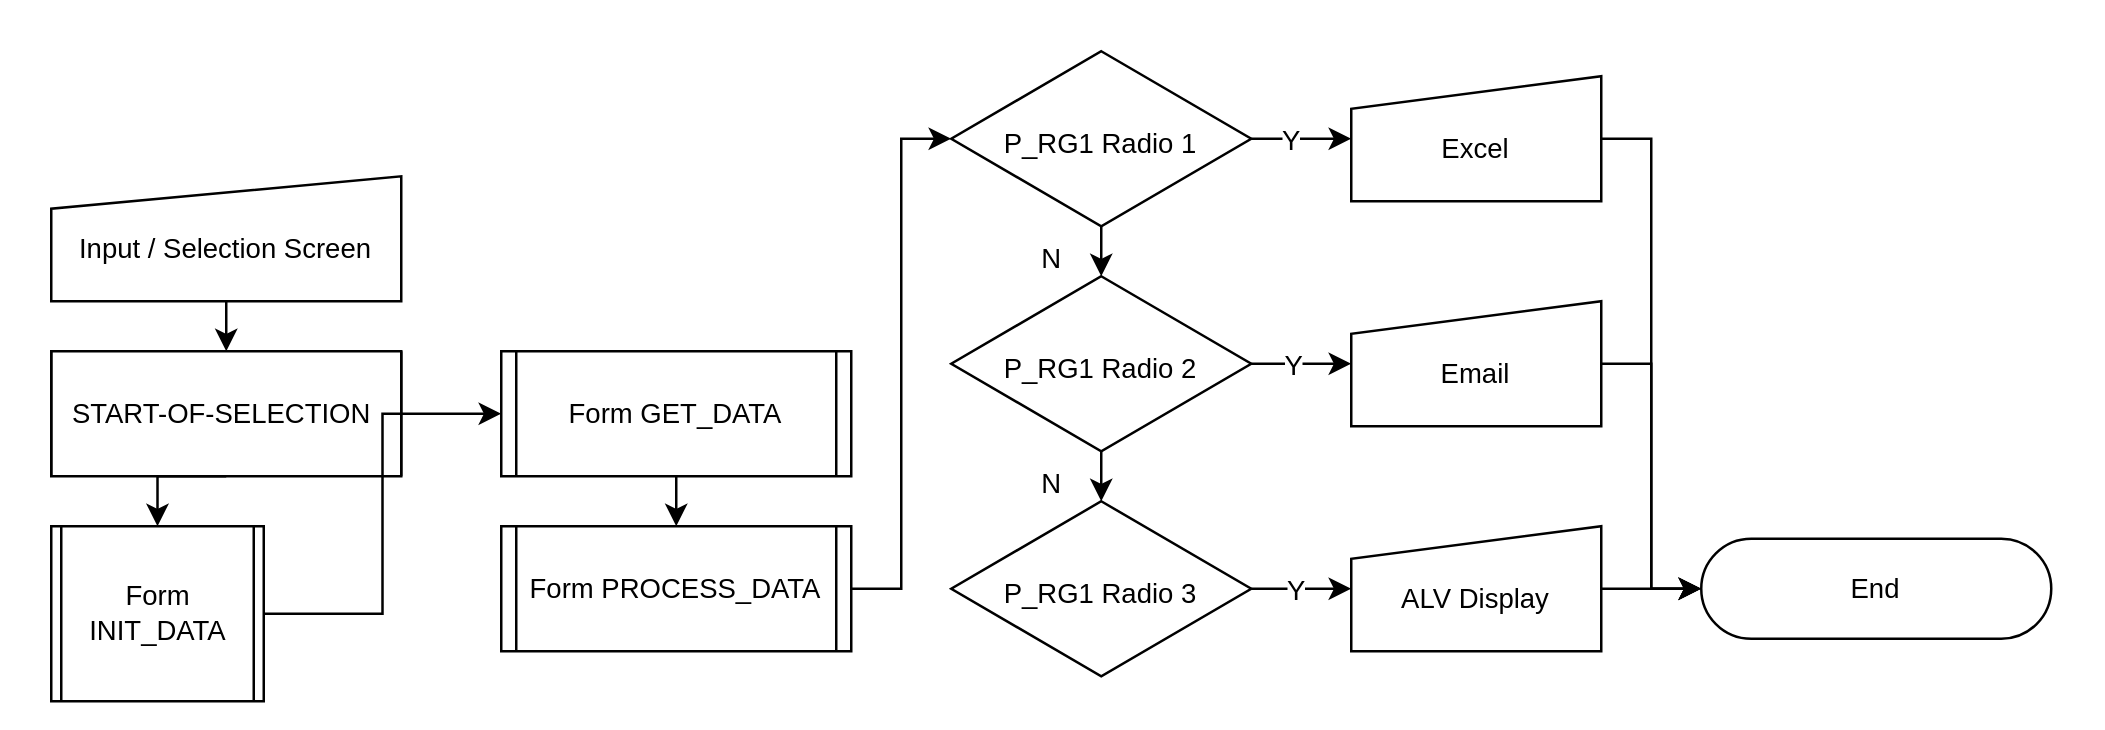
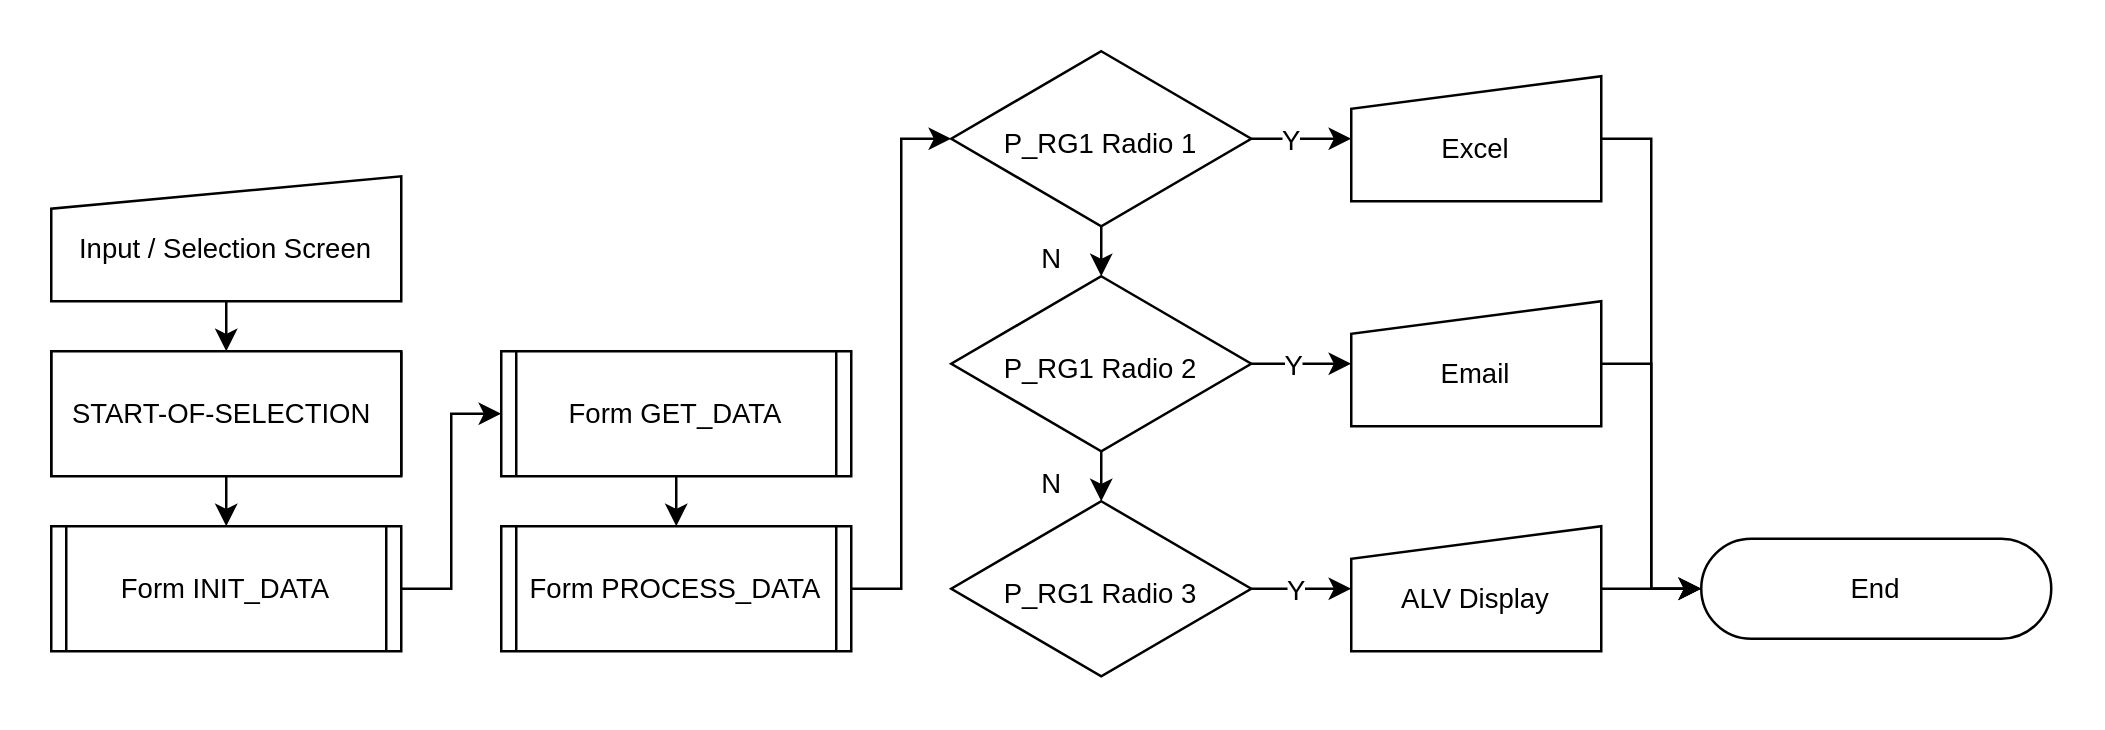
(158, 614) -> (226, 589)
